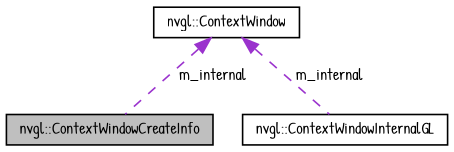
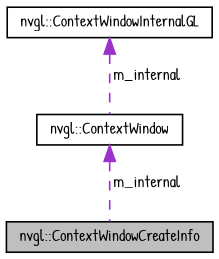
(292, 82) -> (110, 84)
